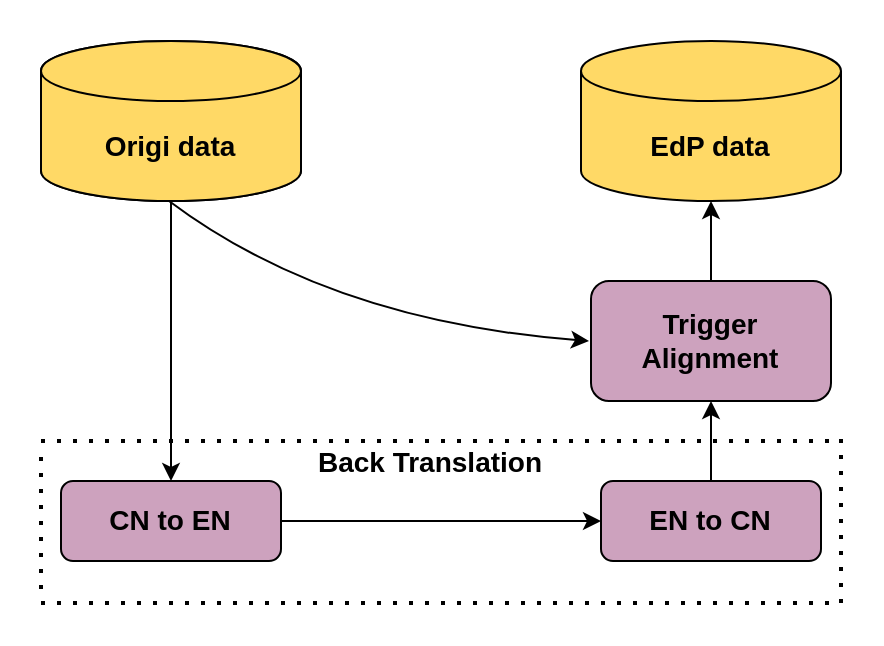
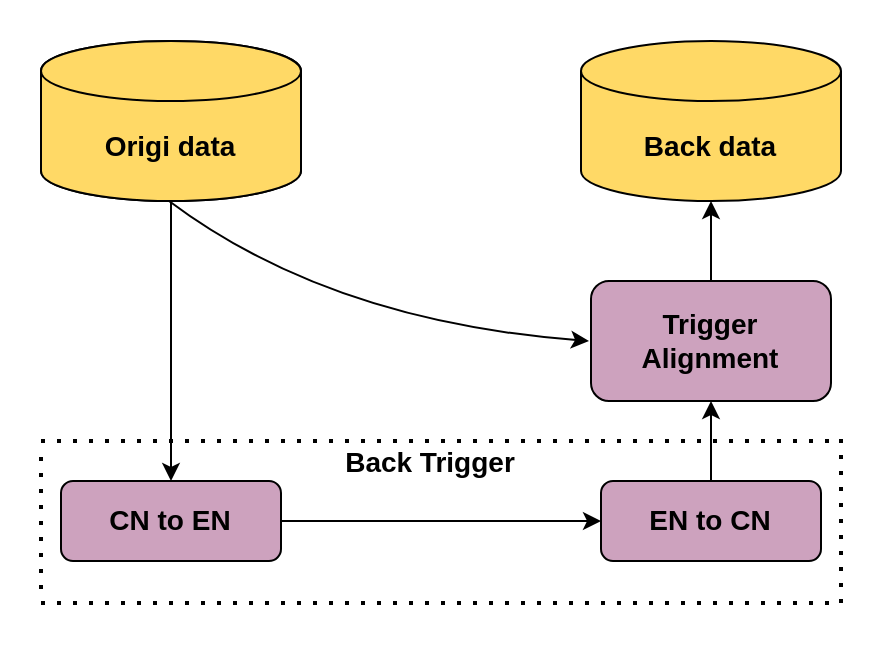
(711, 147) -> (711, 147)
(431, 463) -> (431, 463)
